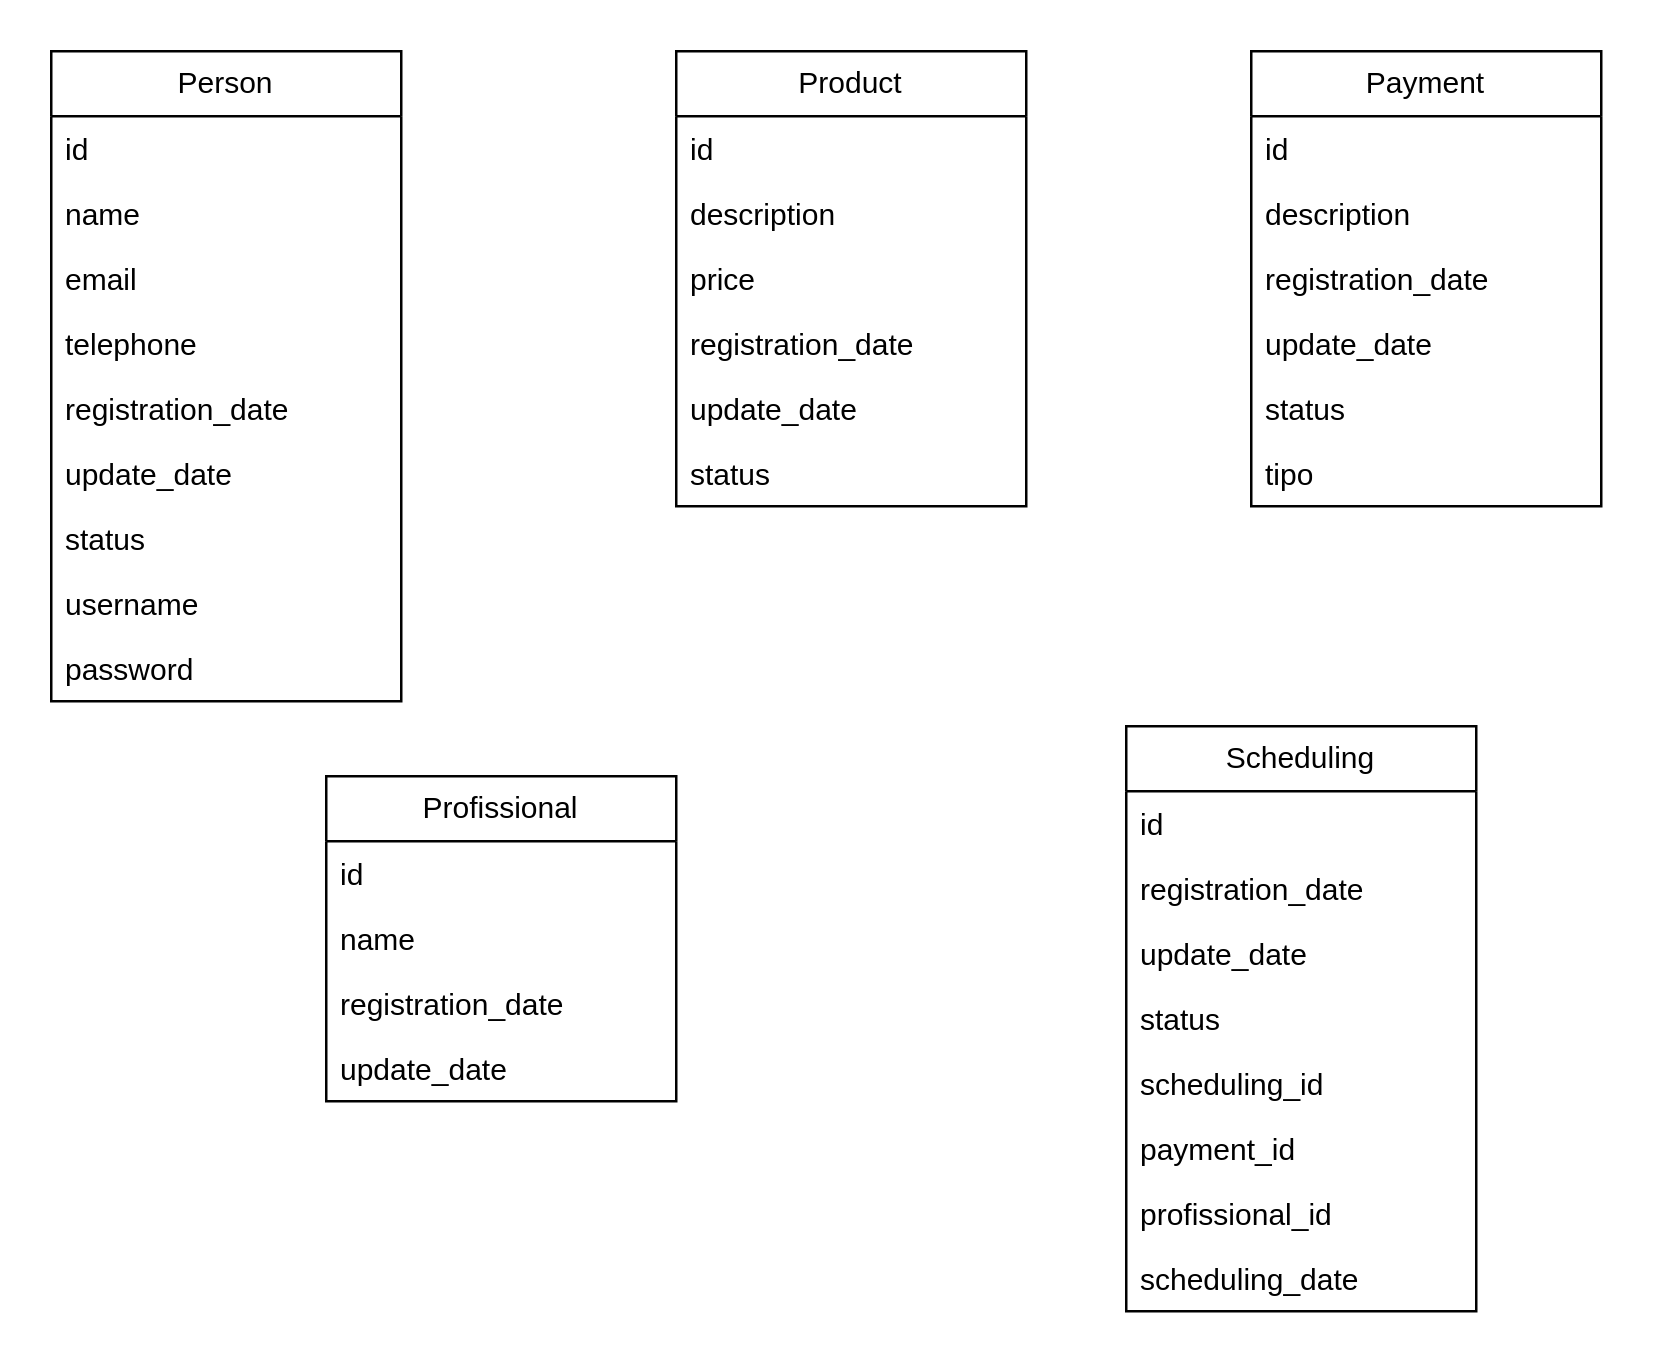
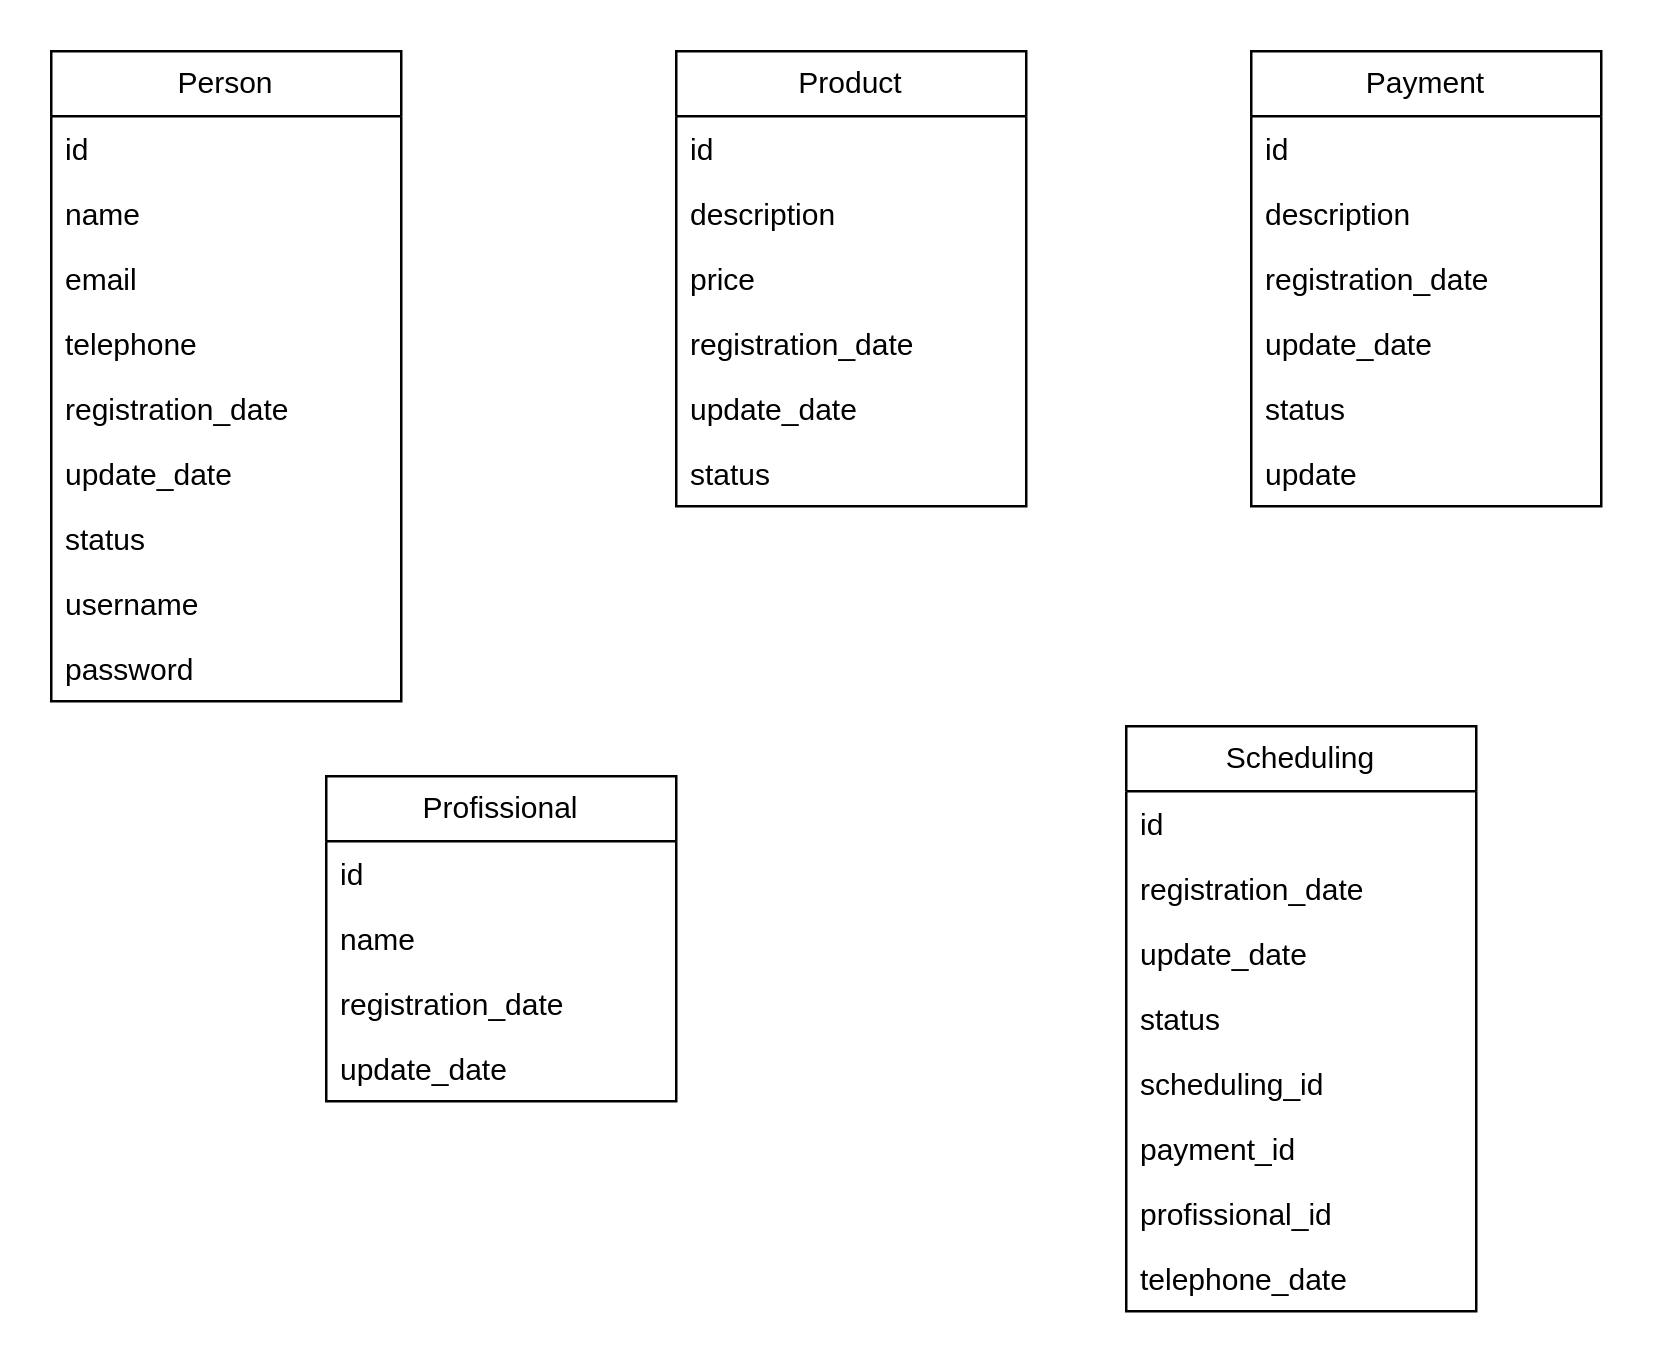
(1296, 477) -> (1317, 477)
(1259, 1282) -> (1255, 1282)
